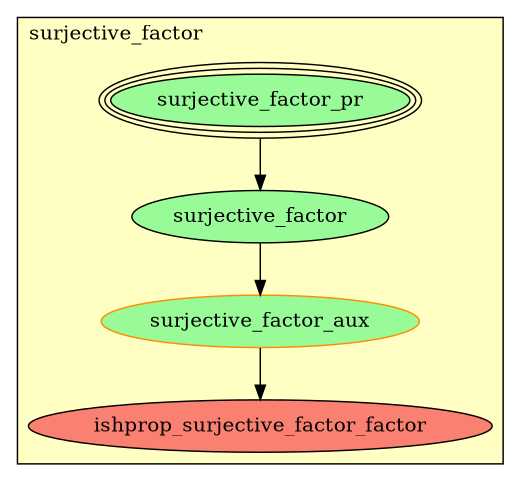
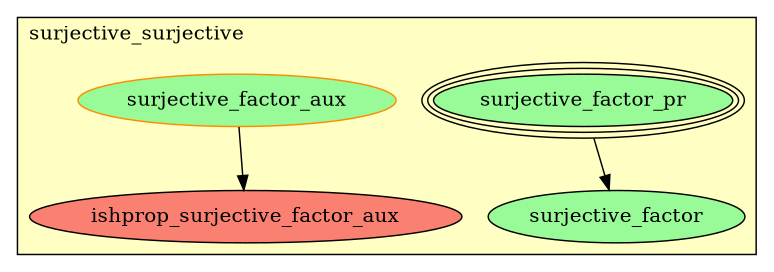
(116, 34) -> (137, 34)
(260, 262) -> none
(260, 426) -> (246, 217)
